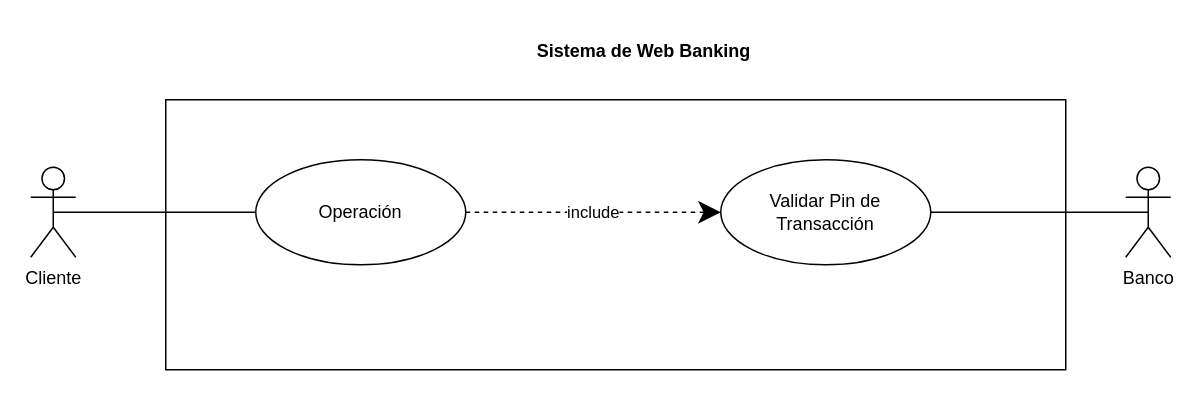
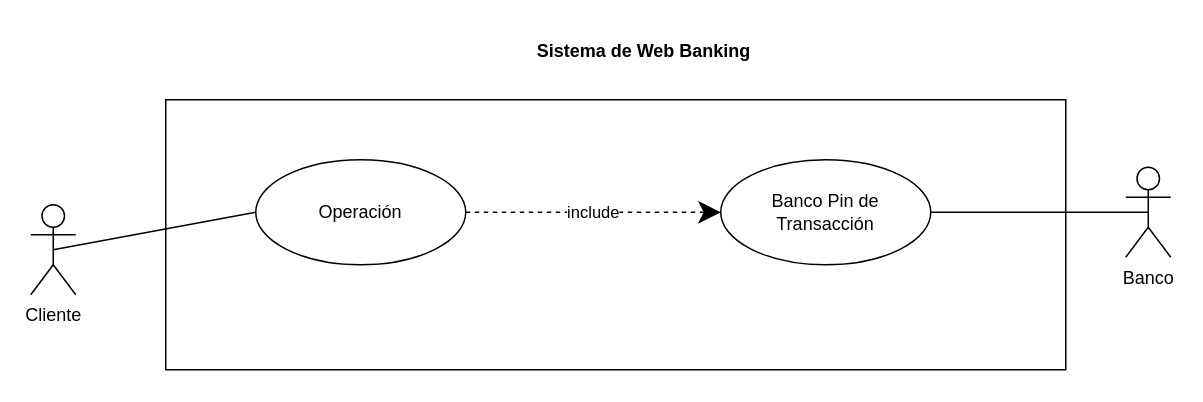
(53, 212) -> (53, 250)
(826, 212) -> (826, 212)
